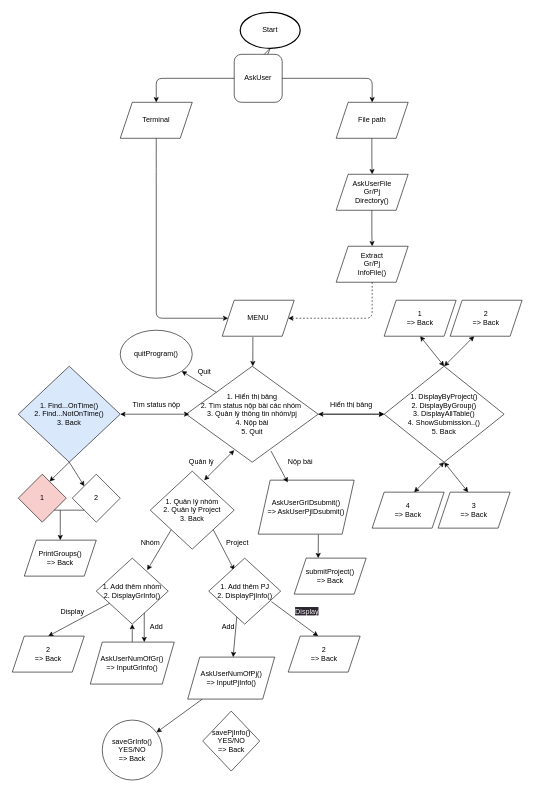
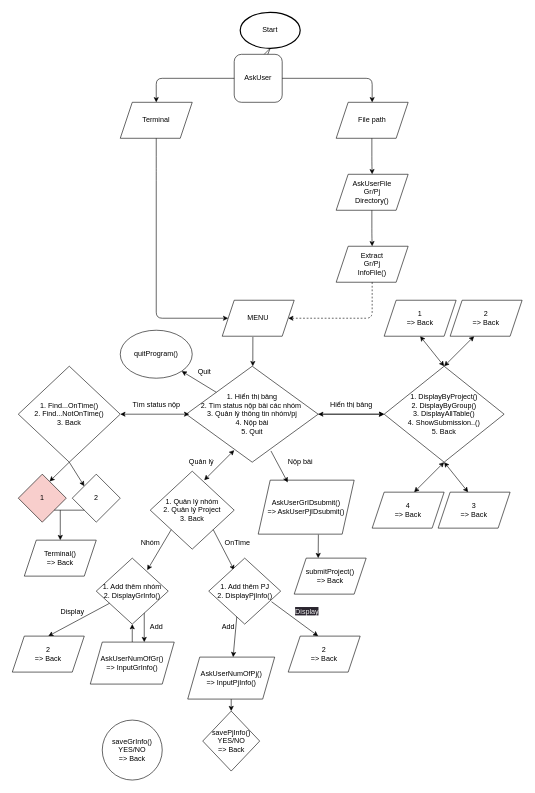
(69, 414) -> (69, 414)
(238, 543) -> (238, 543)
(60, 558) -> (60, 558)
(181, 715) -> (231, 705)
